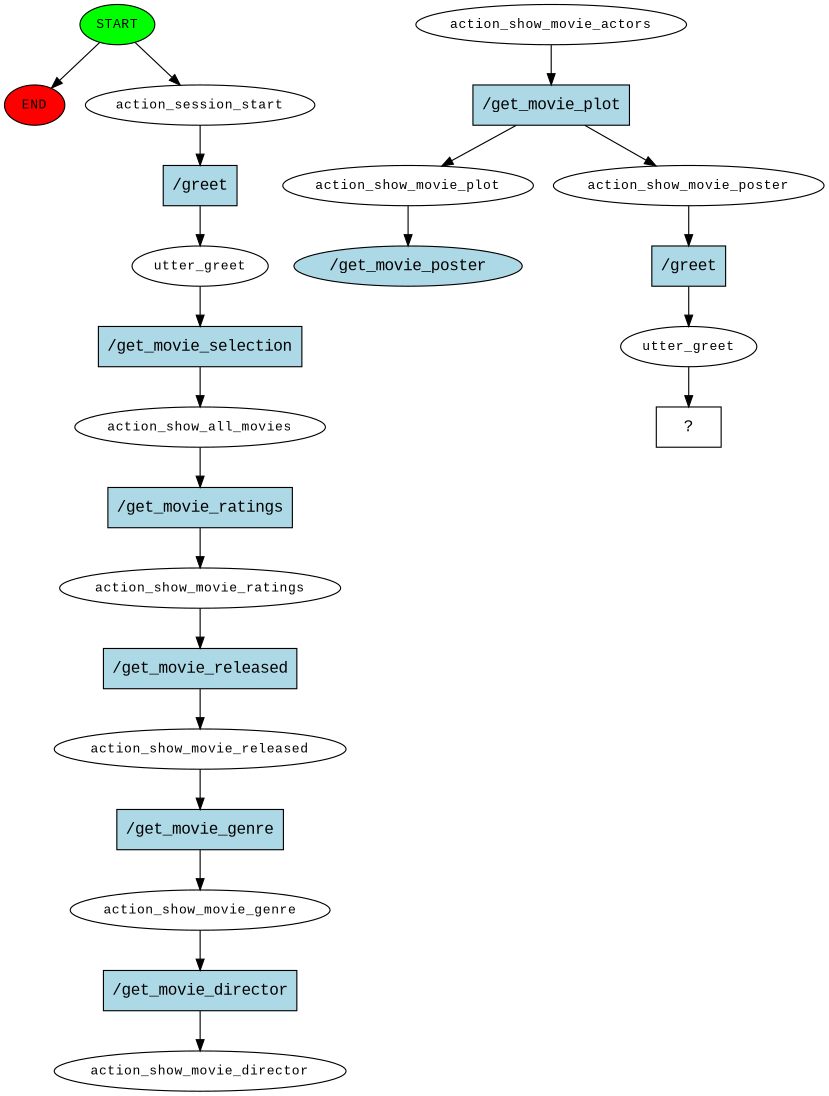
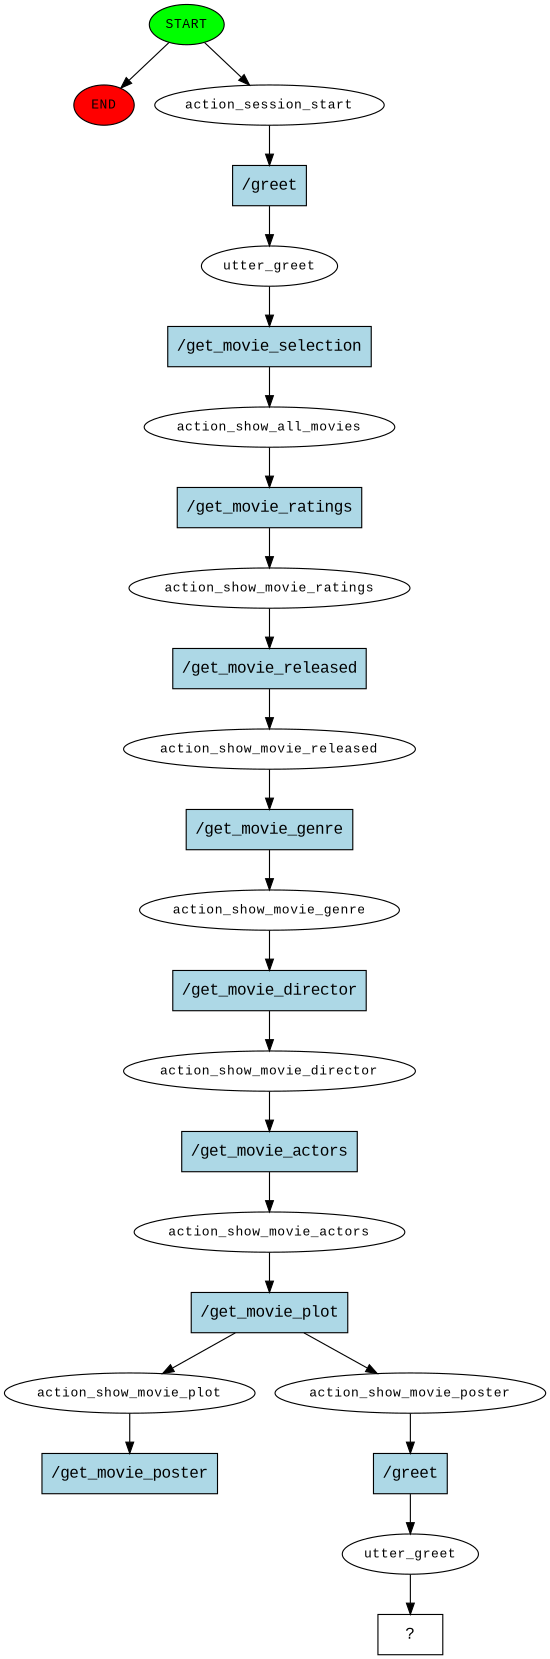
(408, 266) -> (130, 1474)
none -> (269, 1152)
